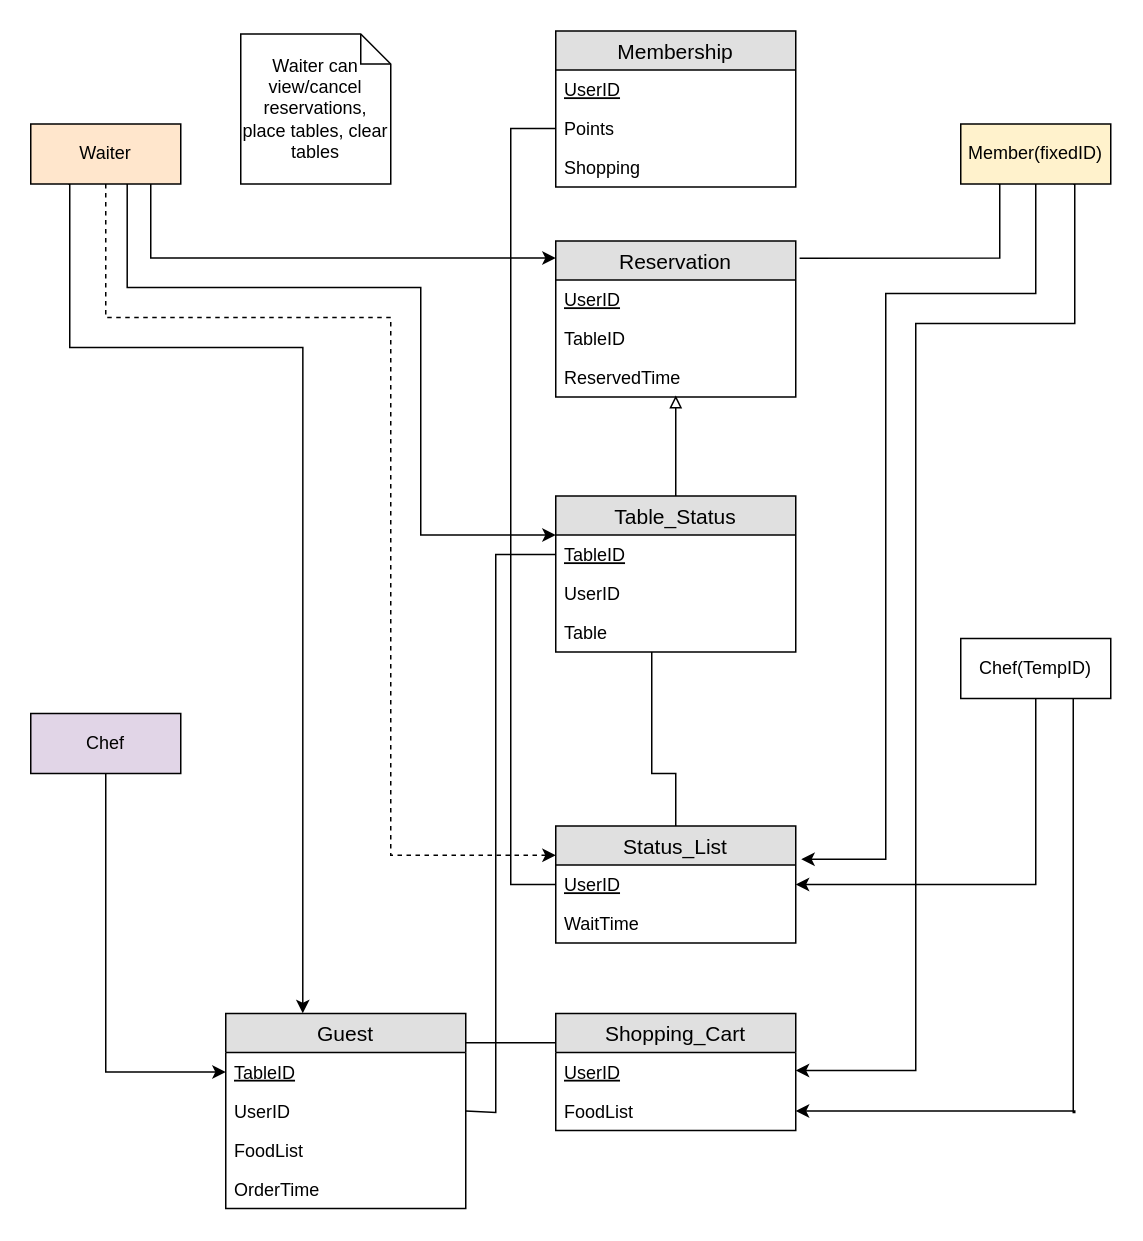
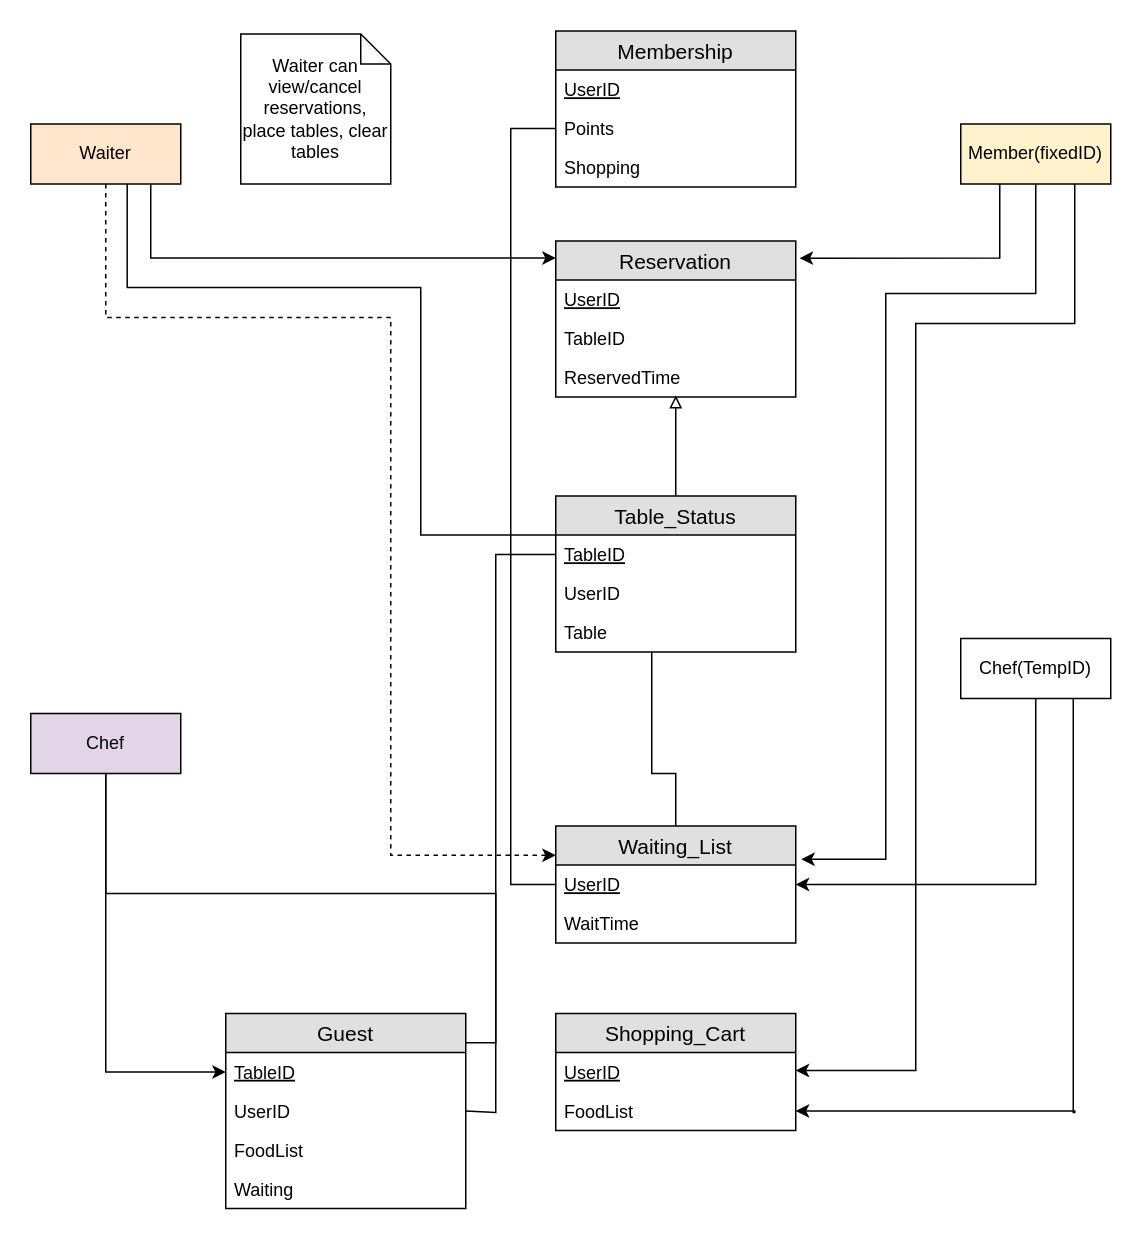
(806, 258) -> (811, 258)
(303, 476) -> none
(544, 535) -> (548, 535)
(675, 847) -> (675, 847)
(527, 1043) -> (300, 893)
(277, 1190) -> (265, 1190)
